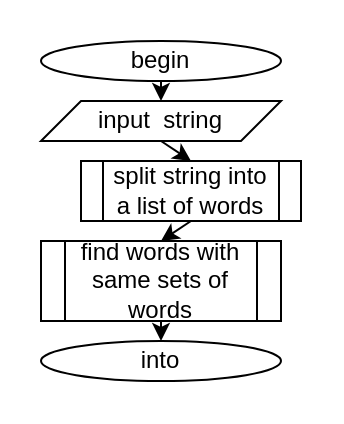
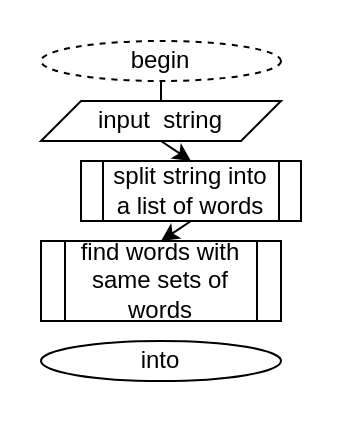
(161, 61) -> (161, 61)
(161, 84) -> (161, 90)
(161, 324) -> none
